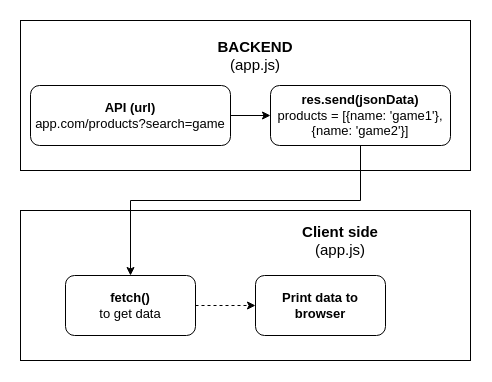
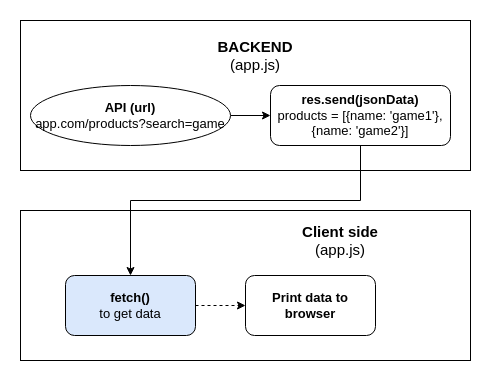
(131, 116) -> (131, 116)
(131, 306) -> (131, 306)
(321, 306) -> (311, 306)
